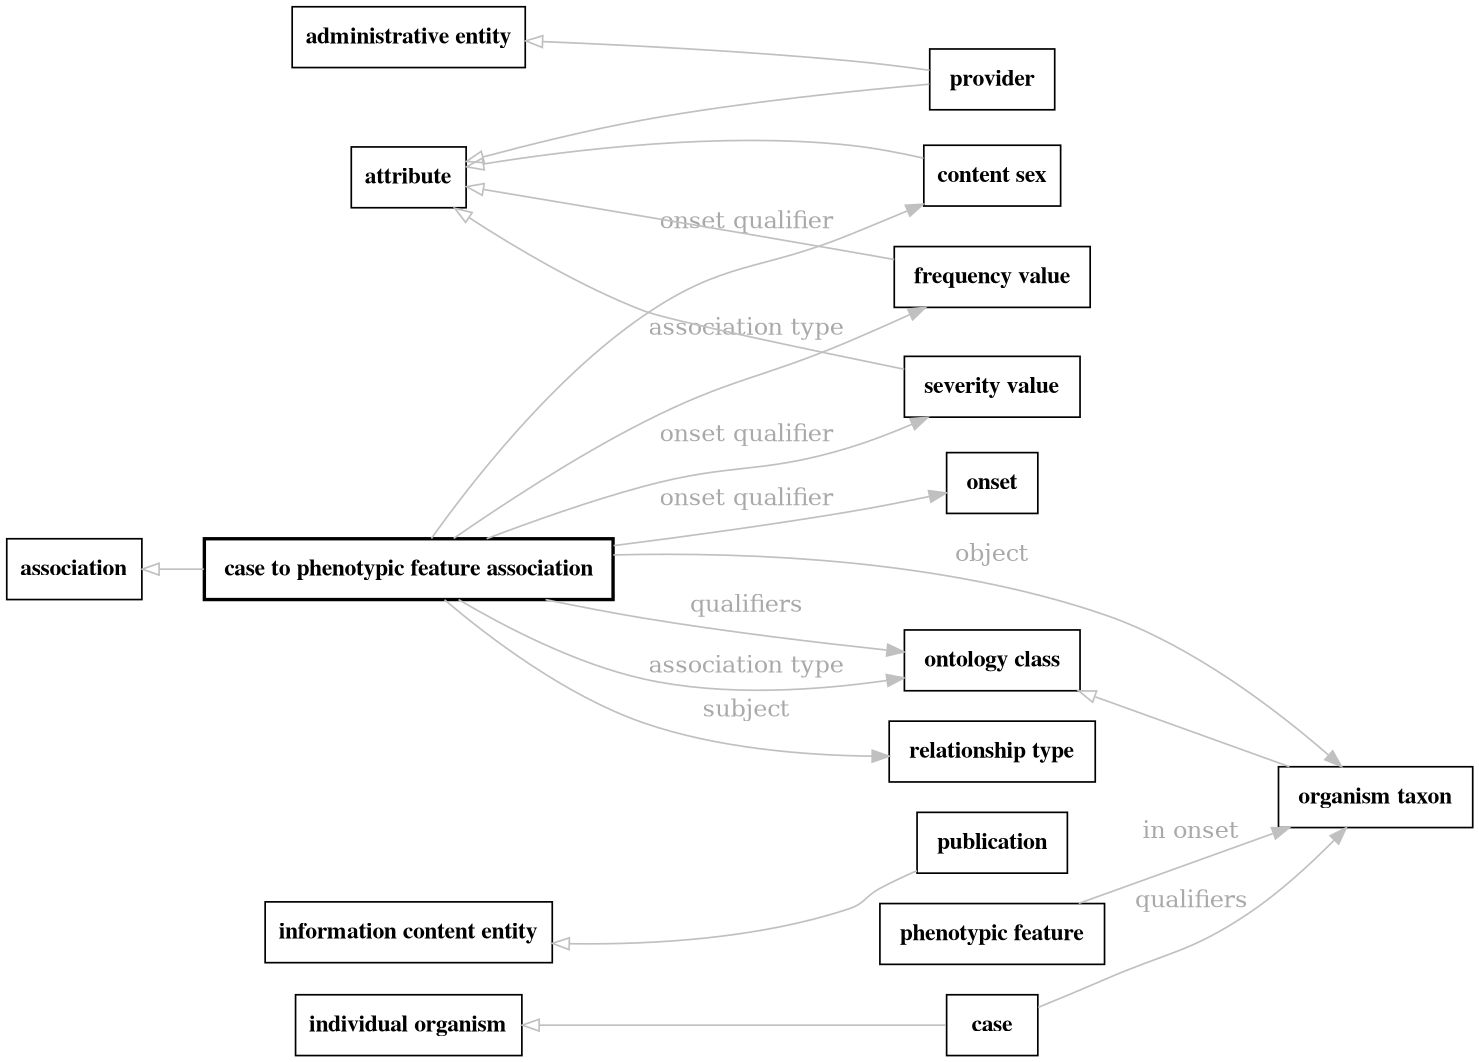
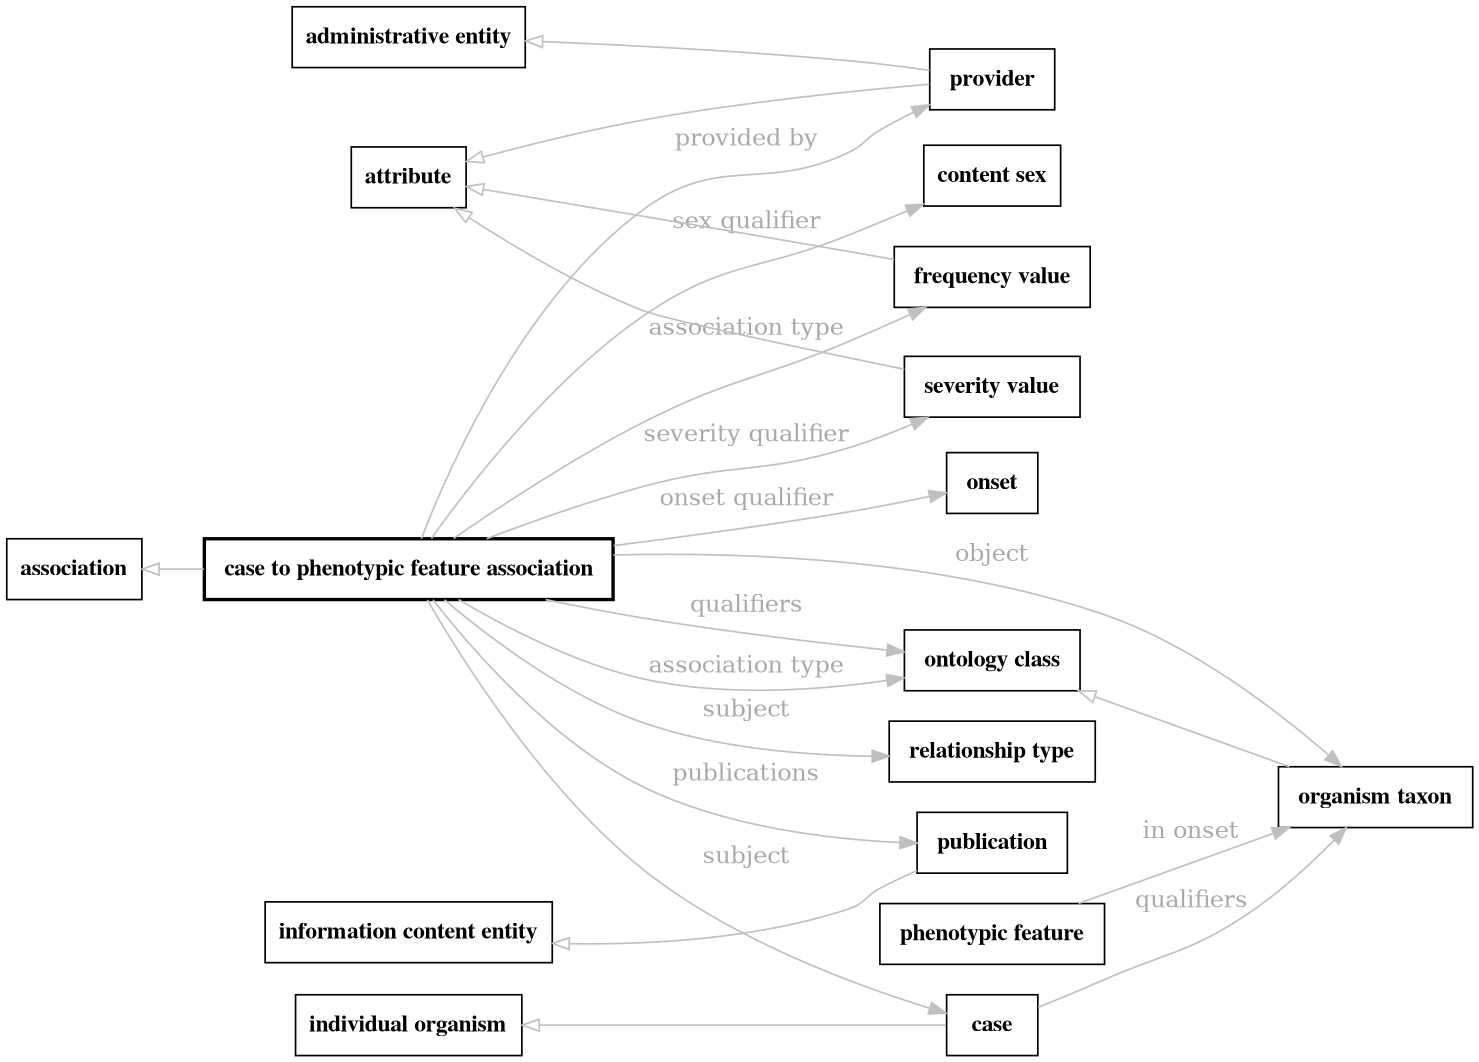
(704, 141) -> none
(746, 222) -> (746, 222)
none -> (602, 245)
(746, 435) -> (746, 435)
none -> (635, 782)
none -> (633, 861)
